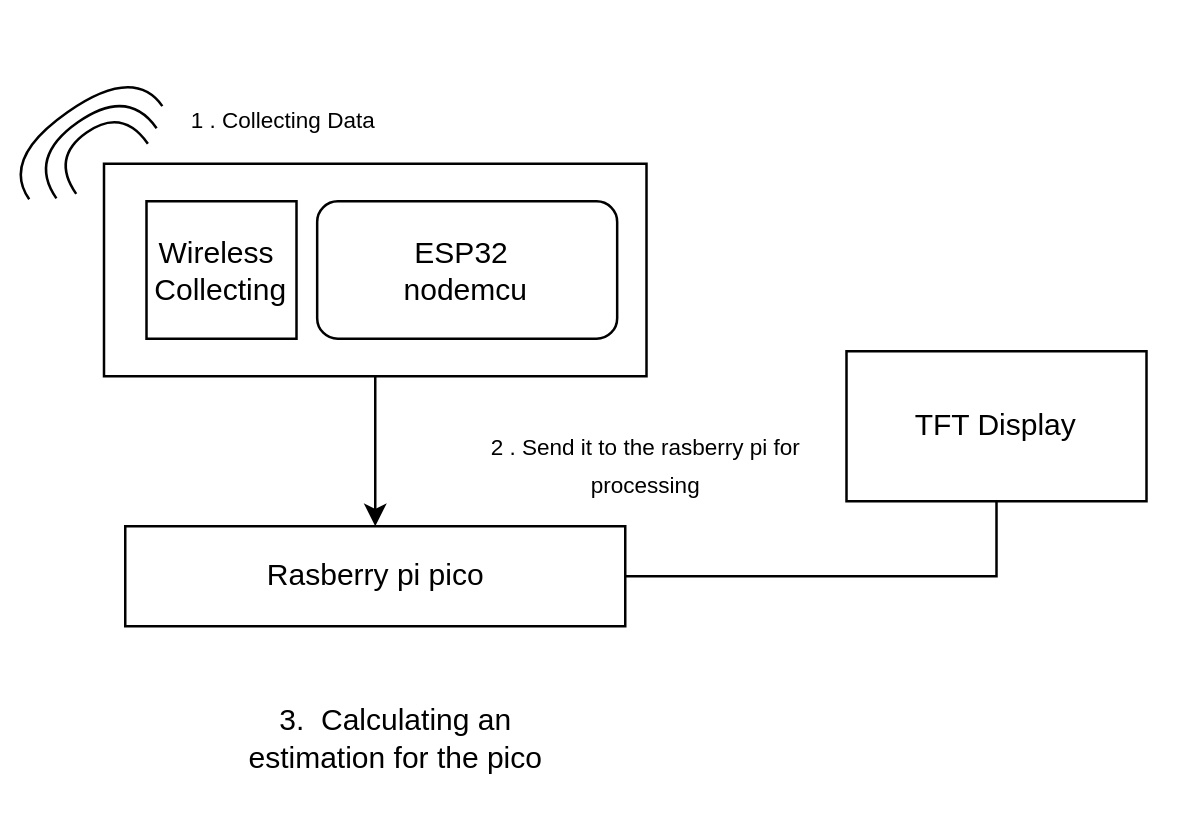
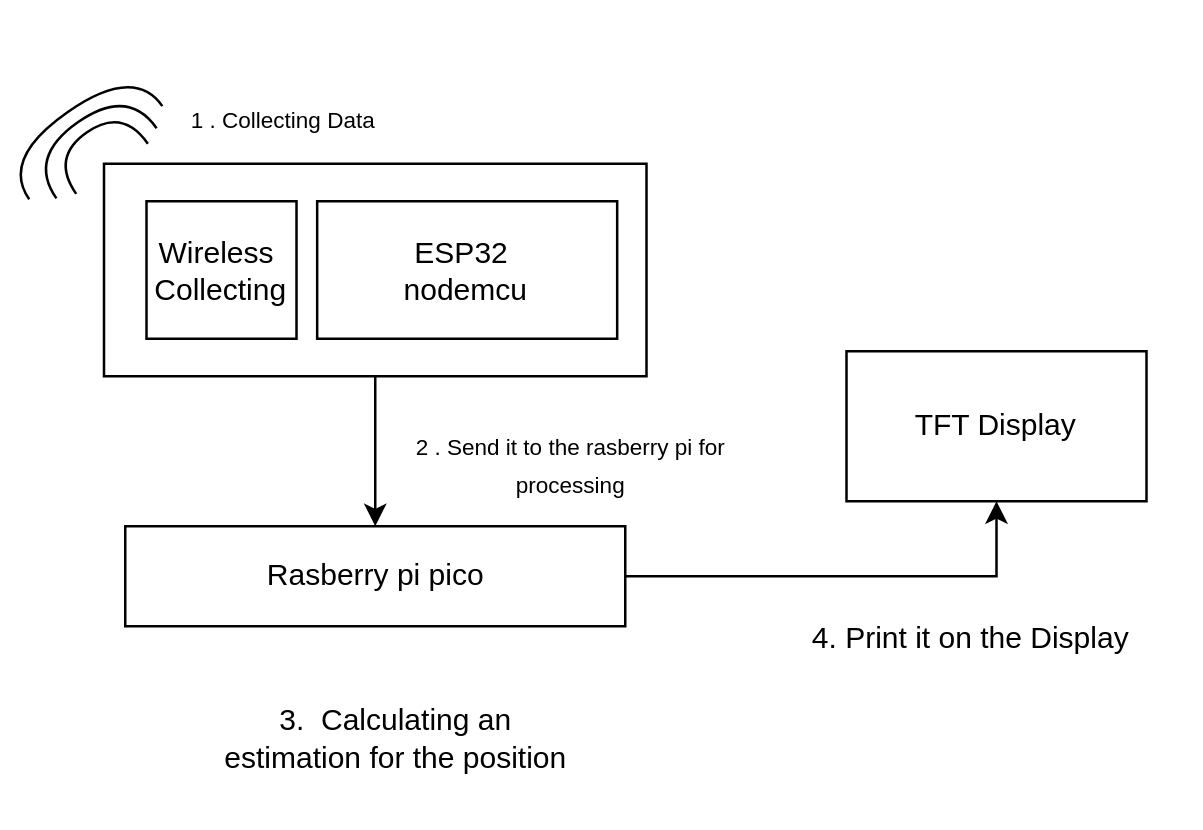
(467, 270) -> (467, 270)
(646, 464) -> (571, 464)
(996, 512) -> (996, 519)
none -> (971, 639)
(396, 739) -> (396, 739)
